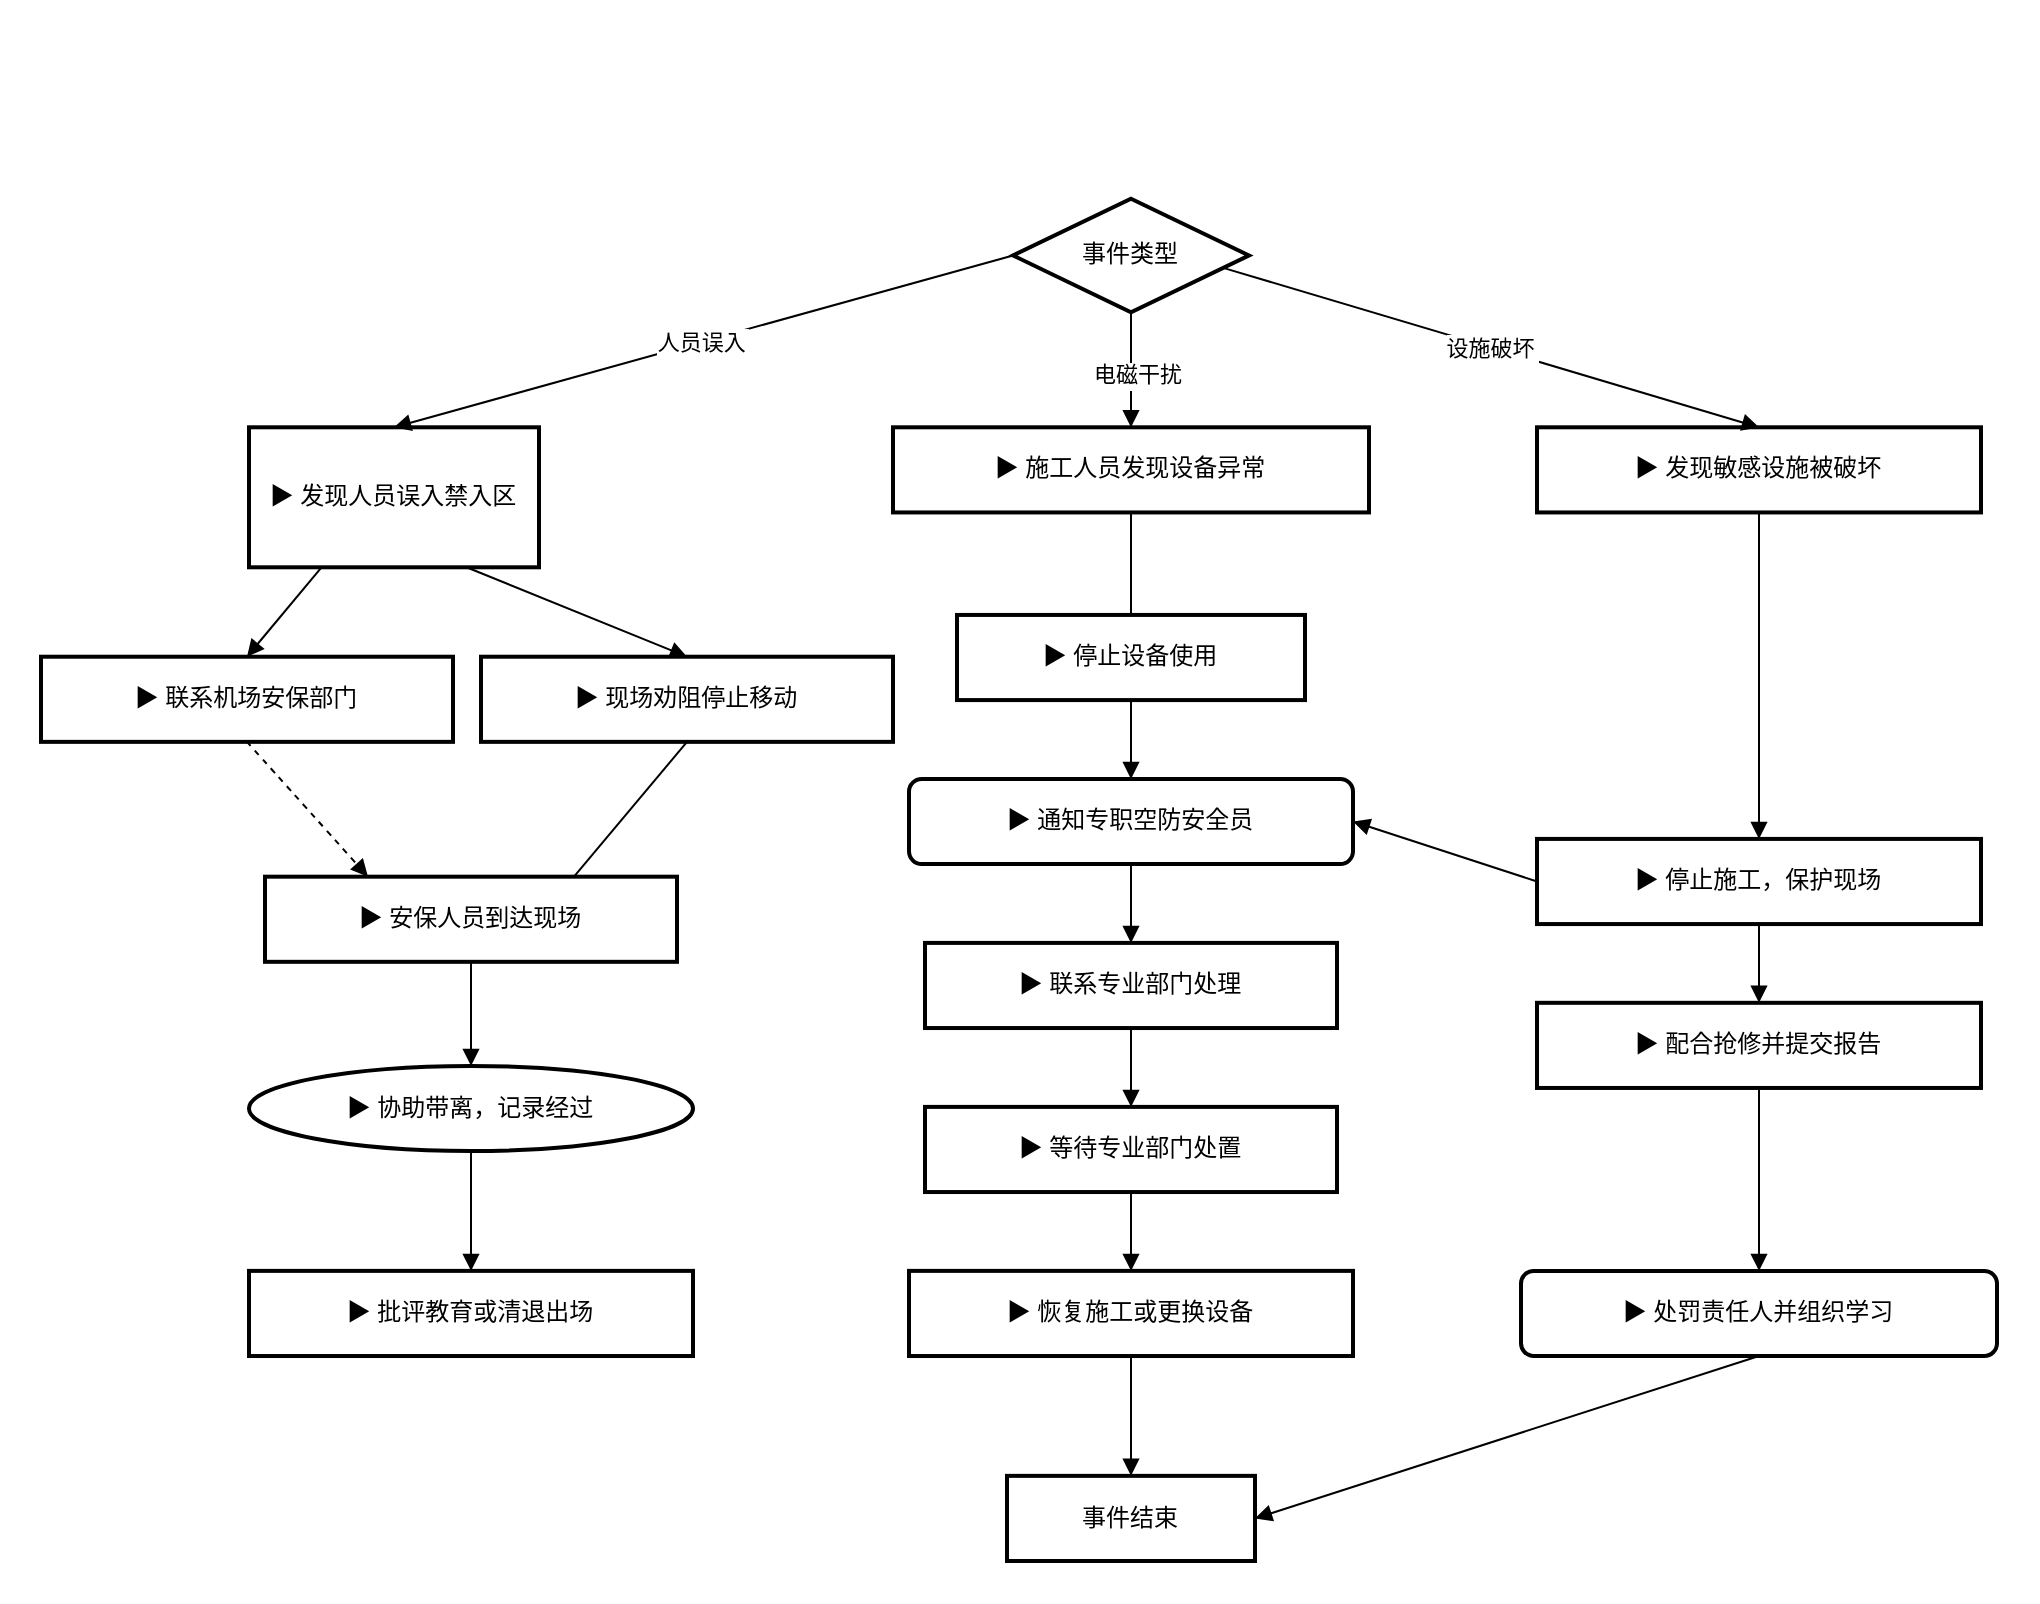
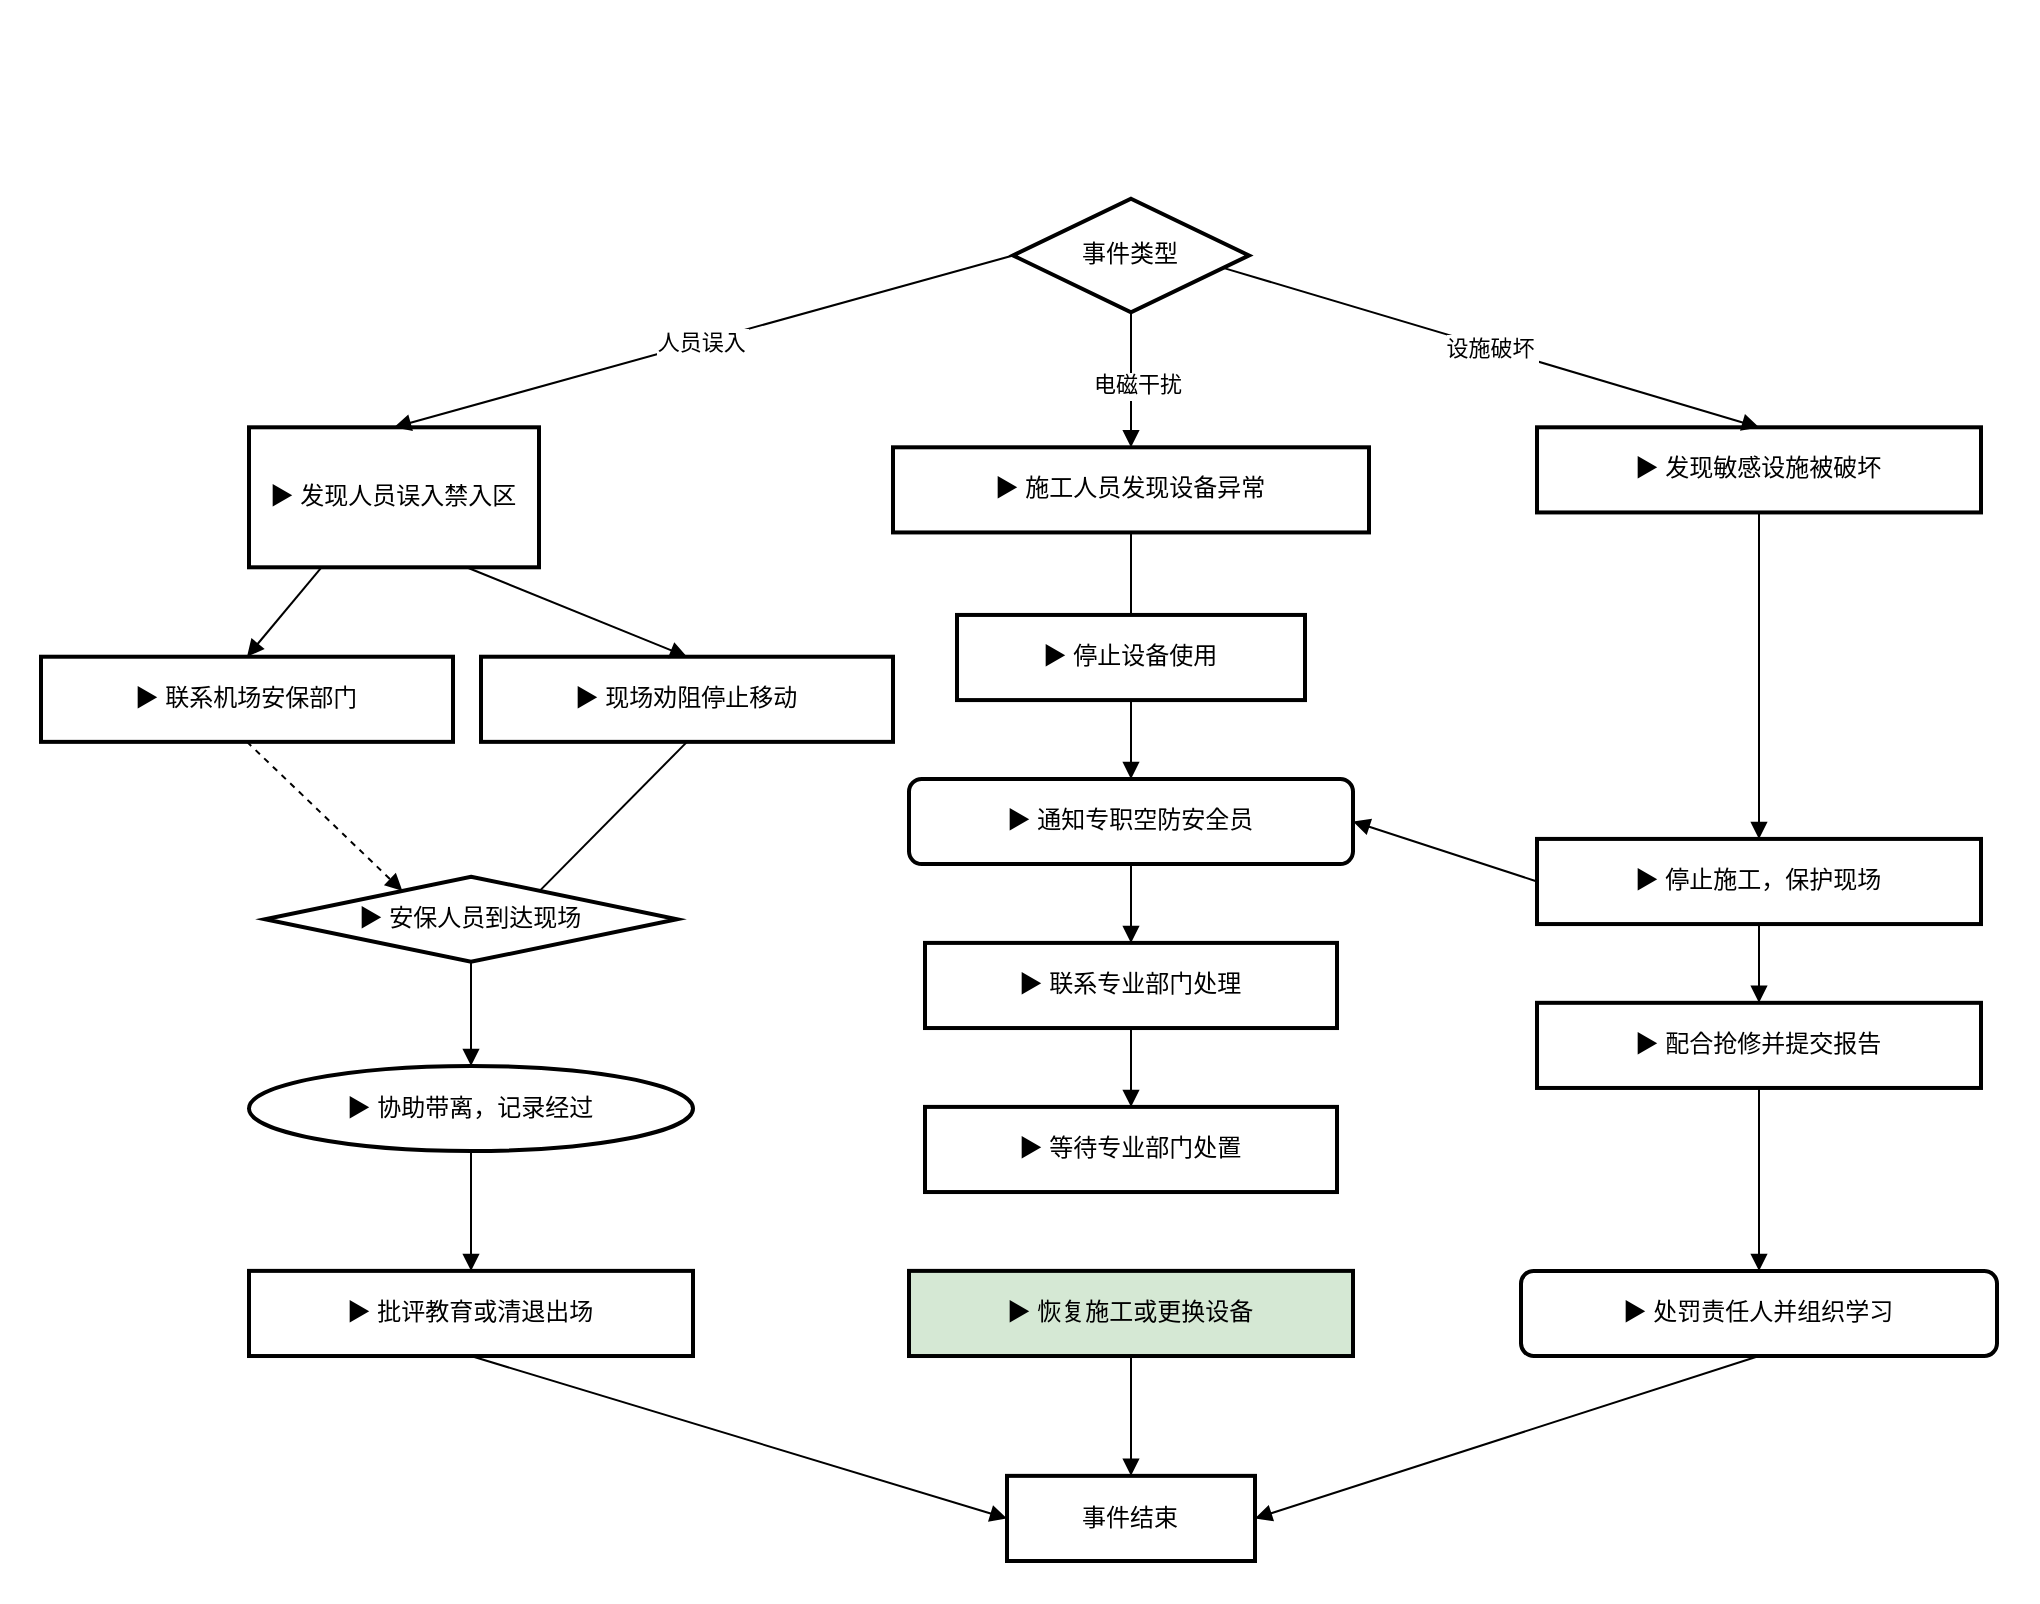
(1131, 470) -> (1131, 490)
(471, 919) -> (471, 919)
(1131, 1224) -> none
(1131, 1313) -> (1131, 1313)
none -> (734, 1436)
